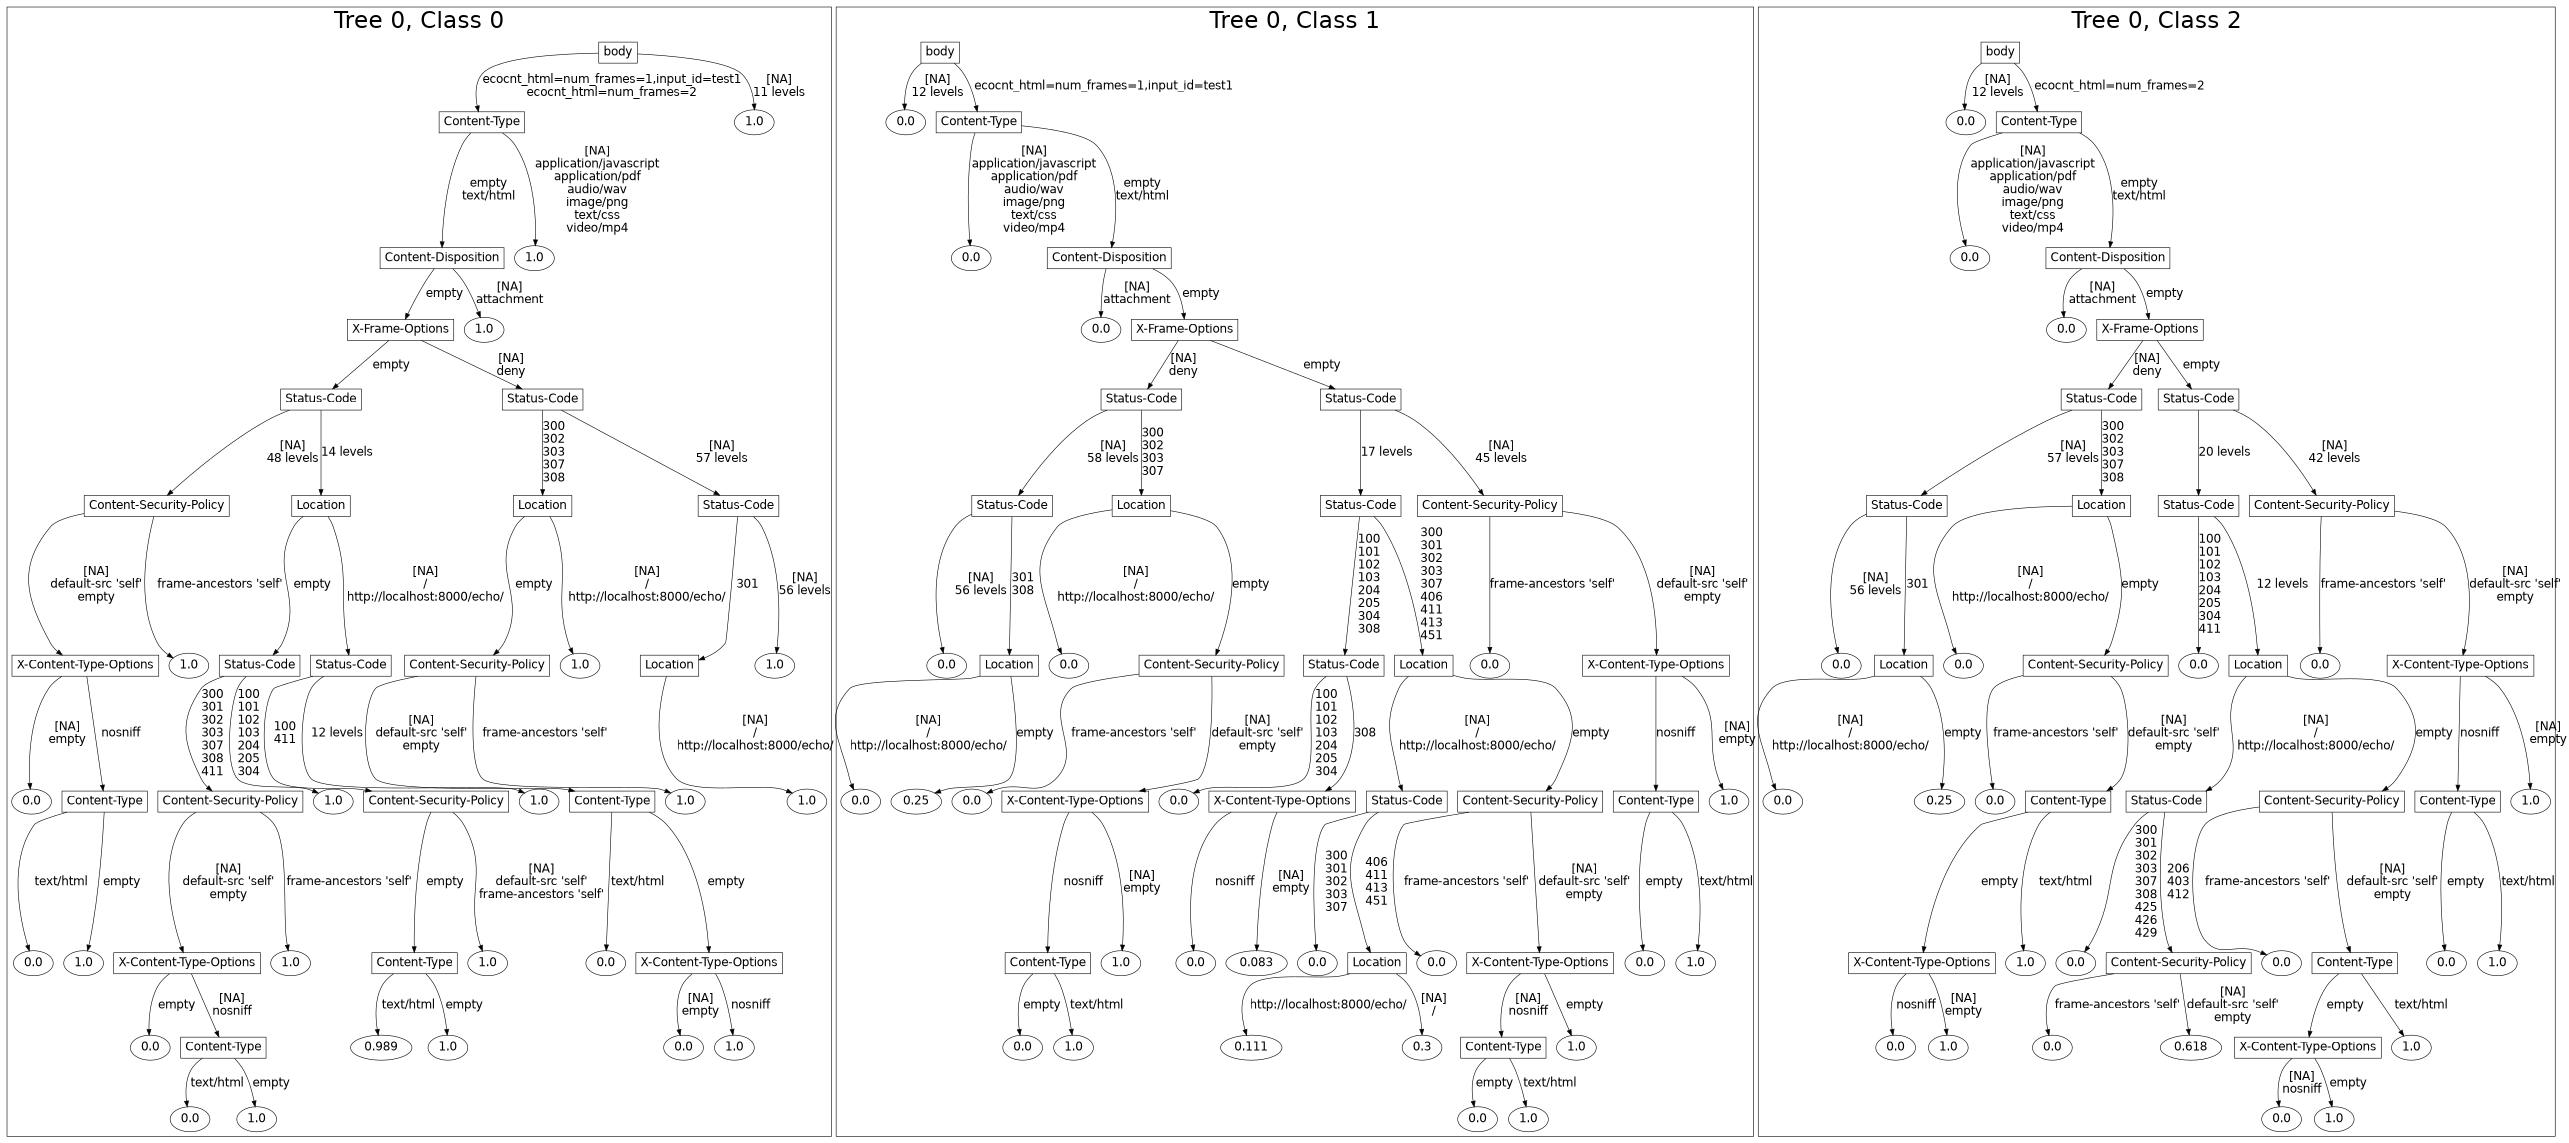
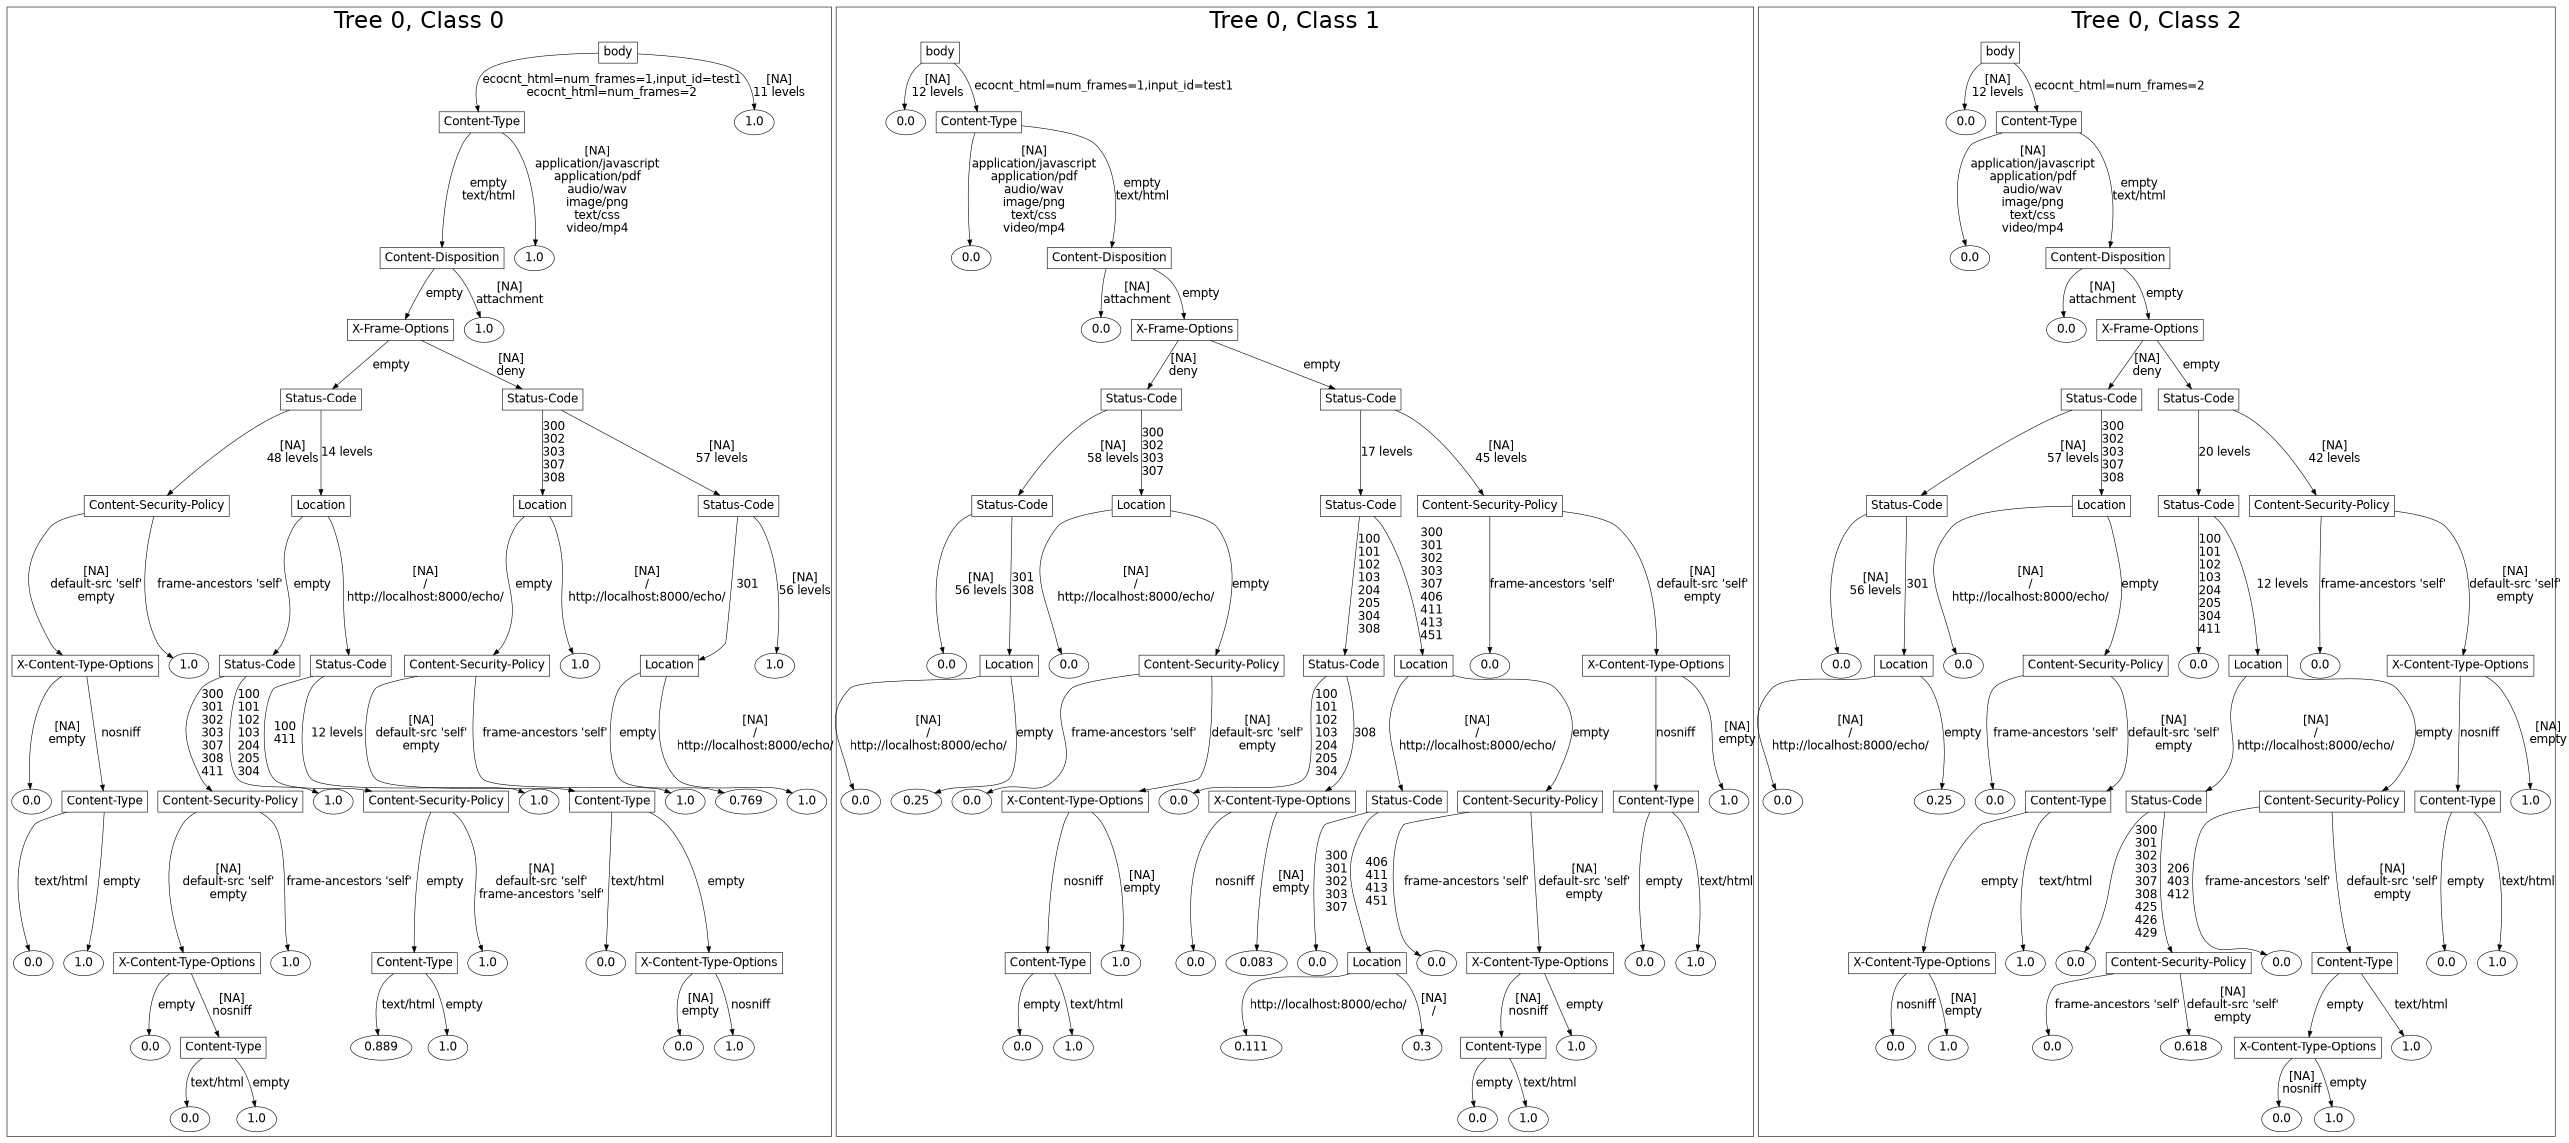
none -> (746, 802)
(381, 1048) -> (381, 1048)
